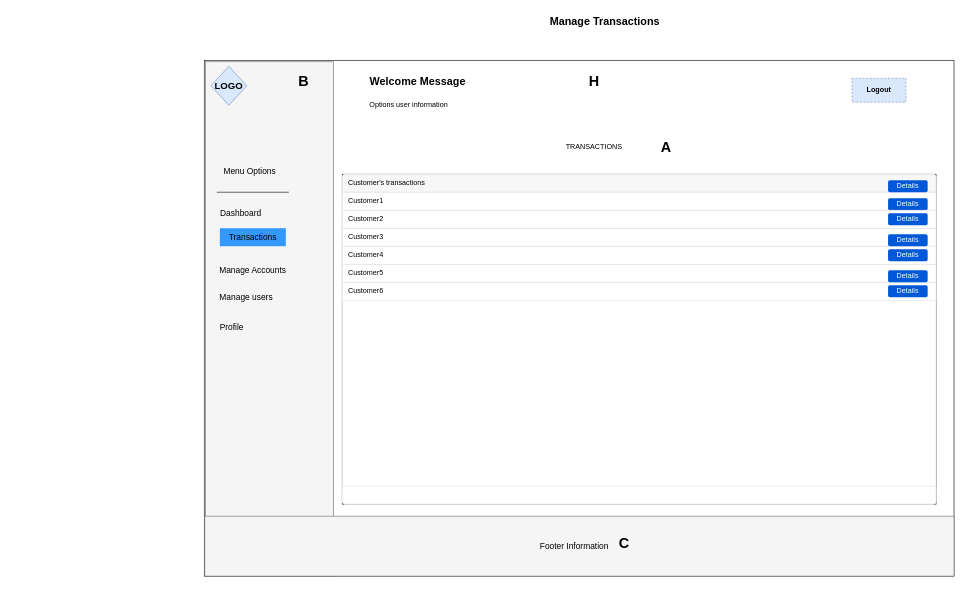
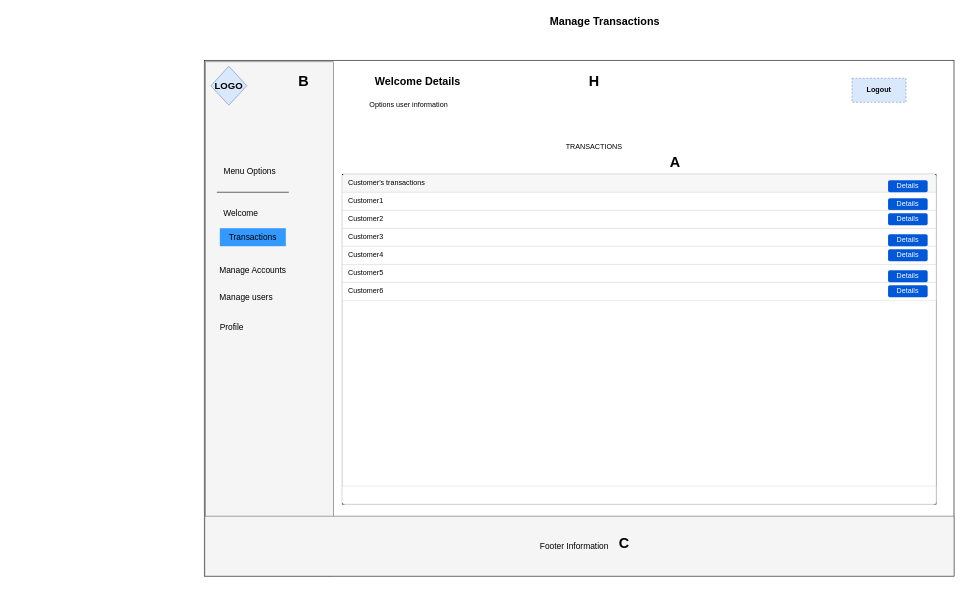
(418, 81) -> (418, 81)
(666, 147) -> (675, 162)
(241, 213) -> (241, 213)
